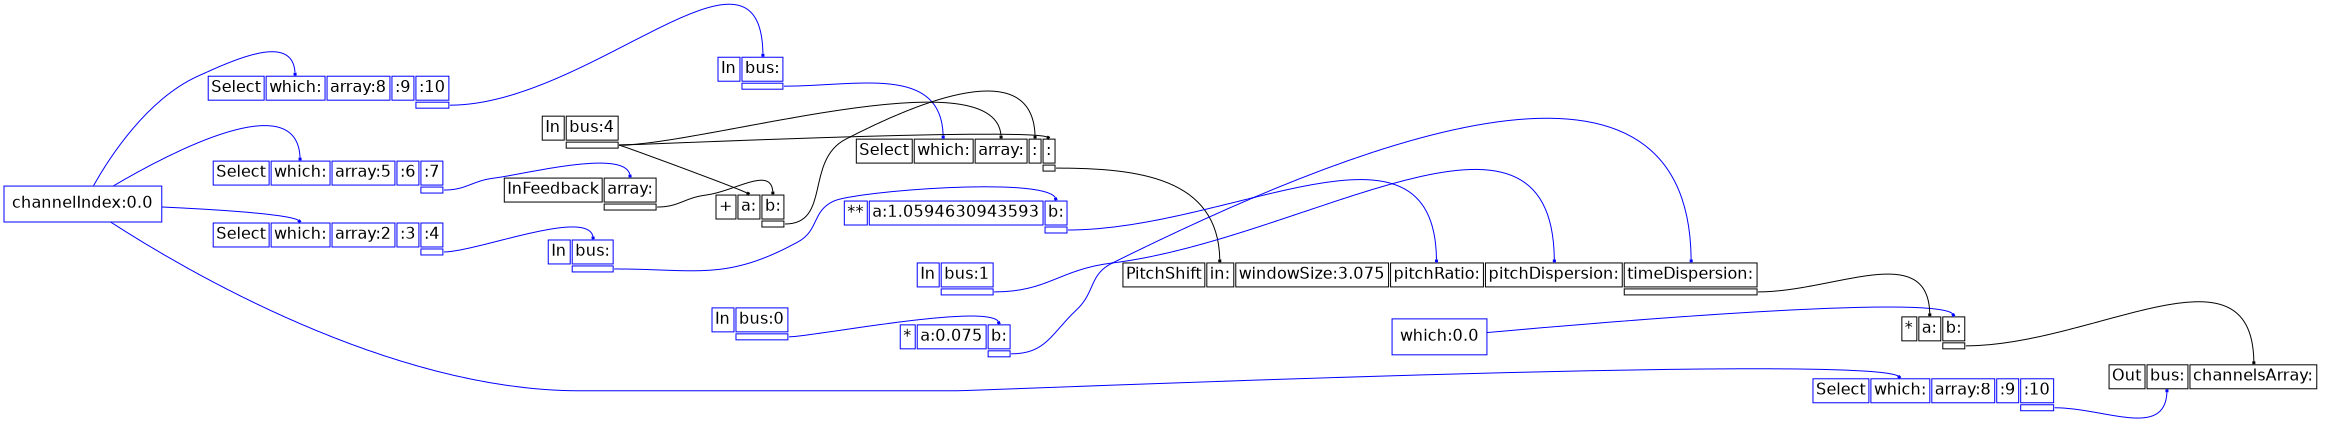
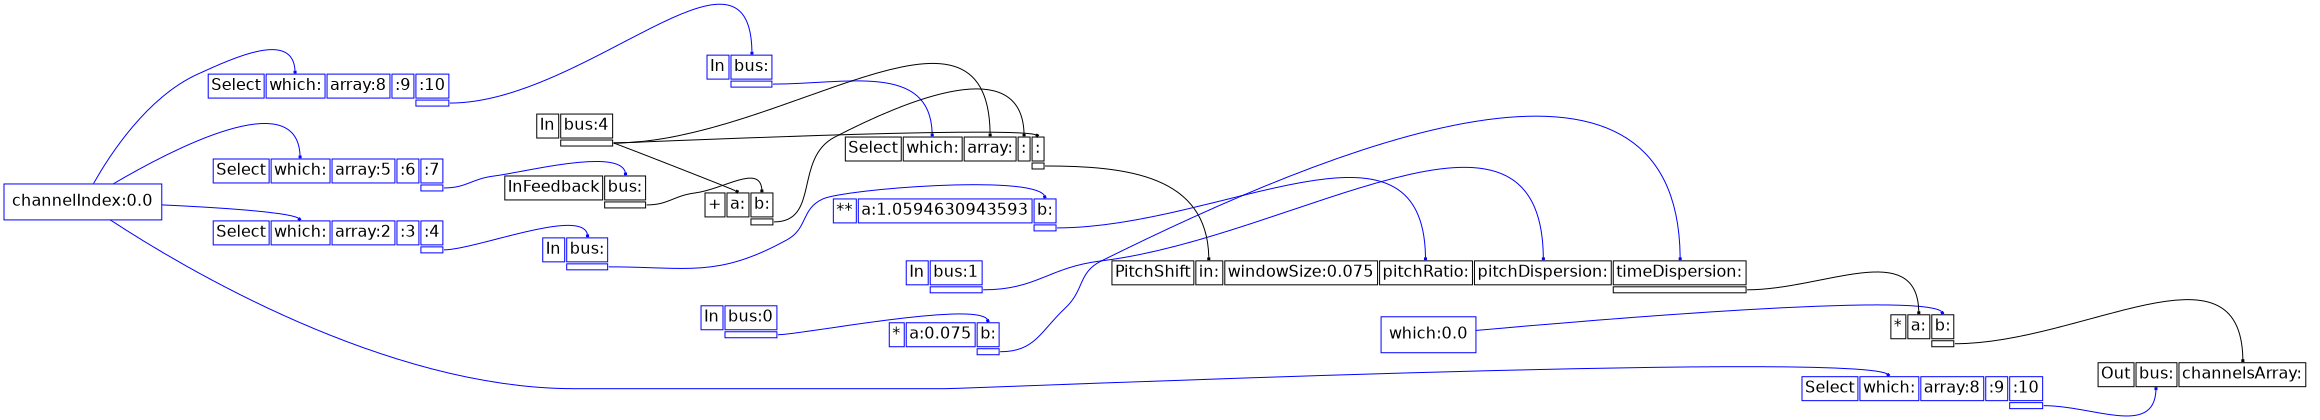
(630, 189) -> (625, 187)
(1312, 274) -> (1301, 272)
